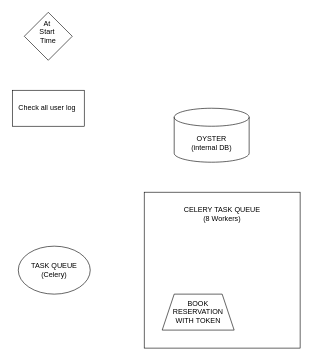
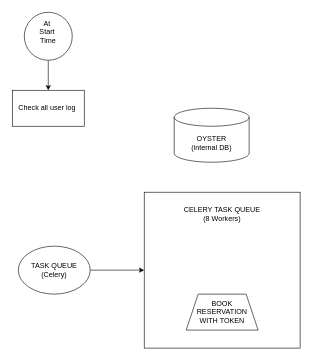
(48, 36) -> (48, 36)
none -> (48, 84)
none -> (138, 270)
(198, 312) -> (222, 312)
